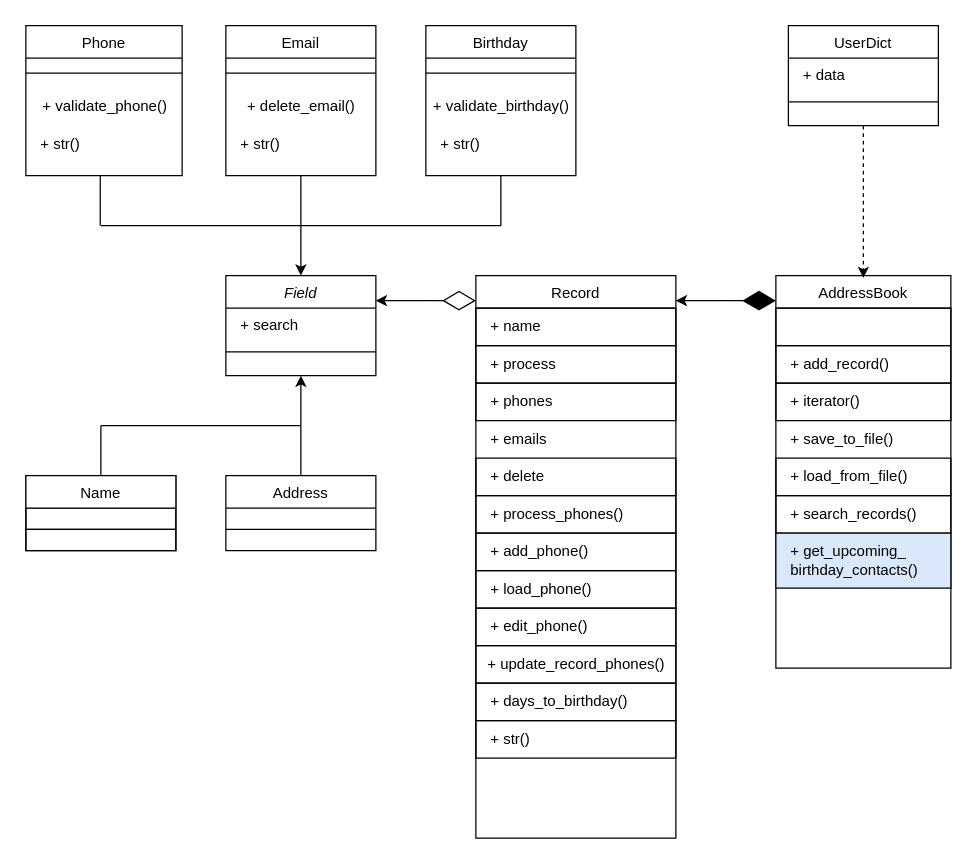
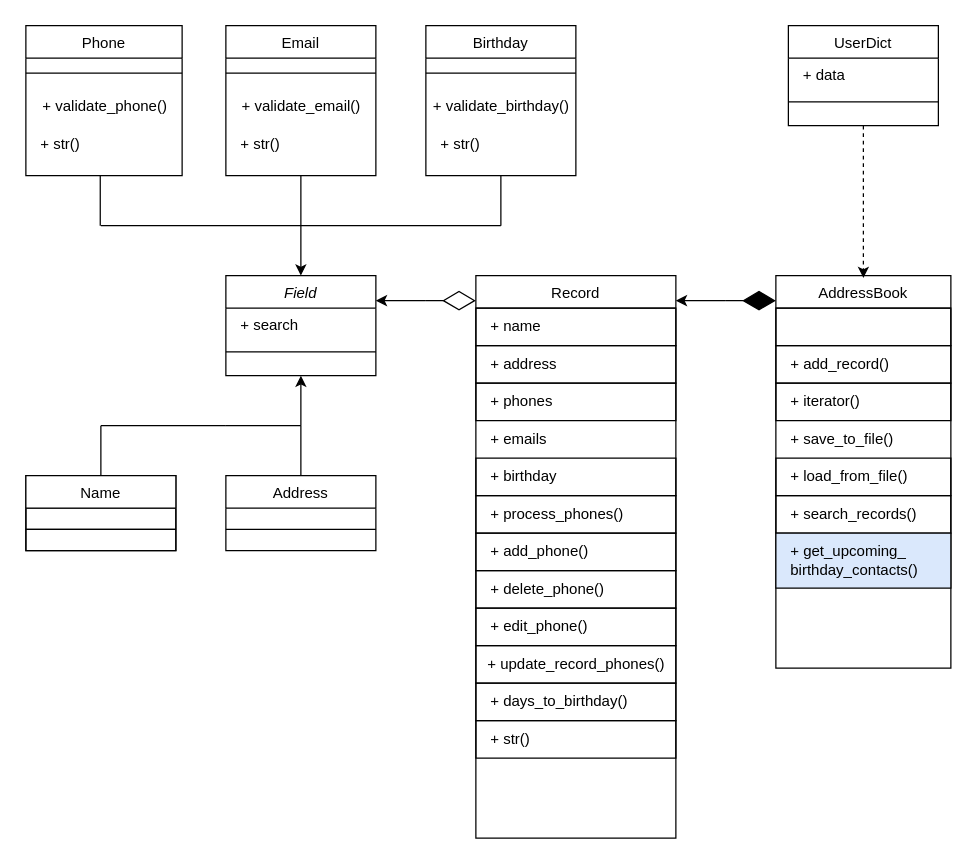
(301, 107) -> (301, 107)
(526, 364) -> (526, 364)
(520, 477) -> (529, 477)
(546, 589) -> (554, 589)
